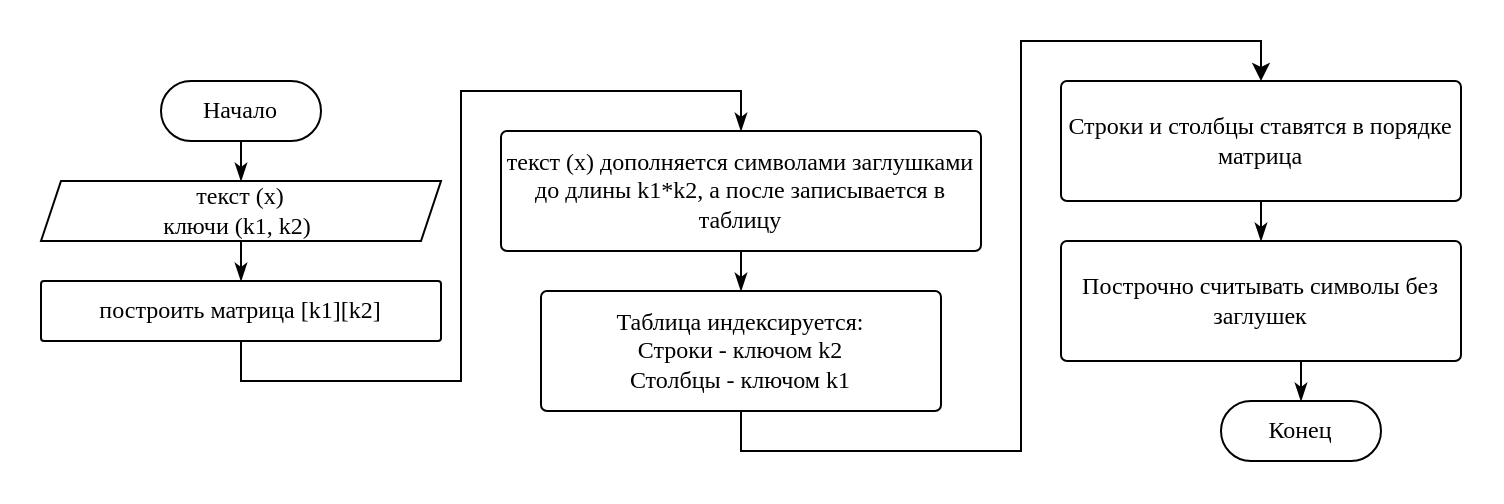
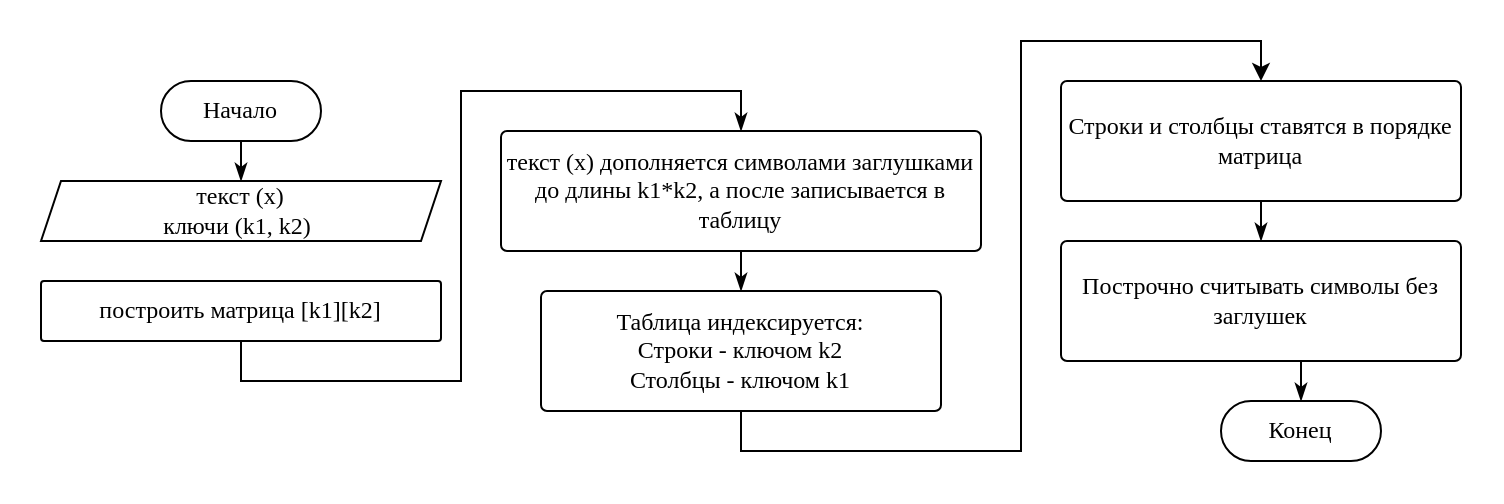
(241, 254) -> none
